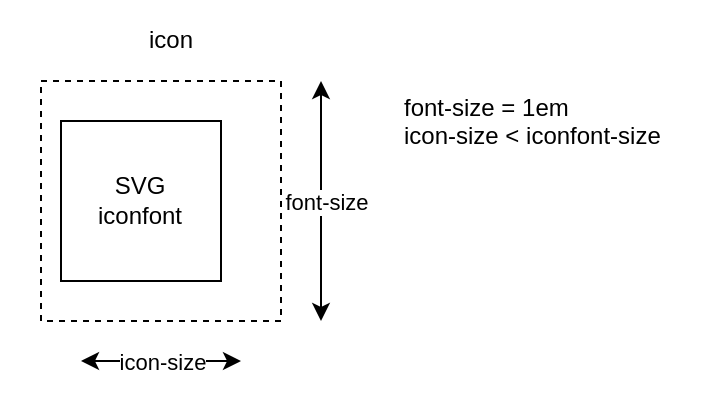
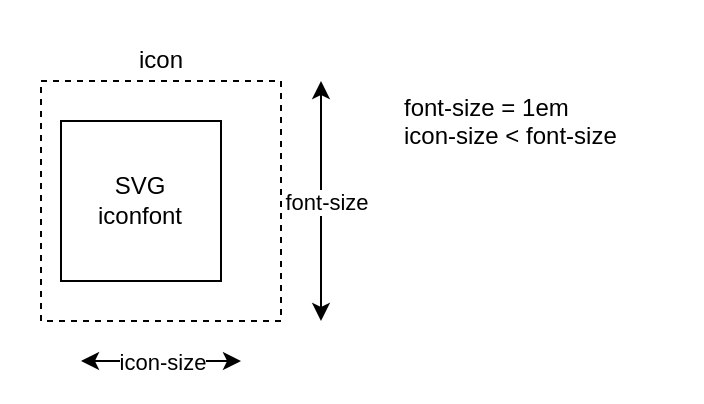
(171, 41) -> (161, 61)
(554, 124) -> (531, 124)
